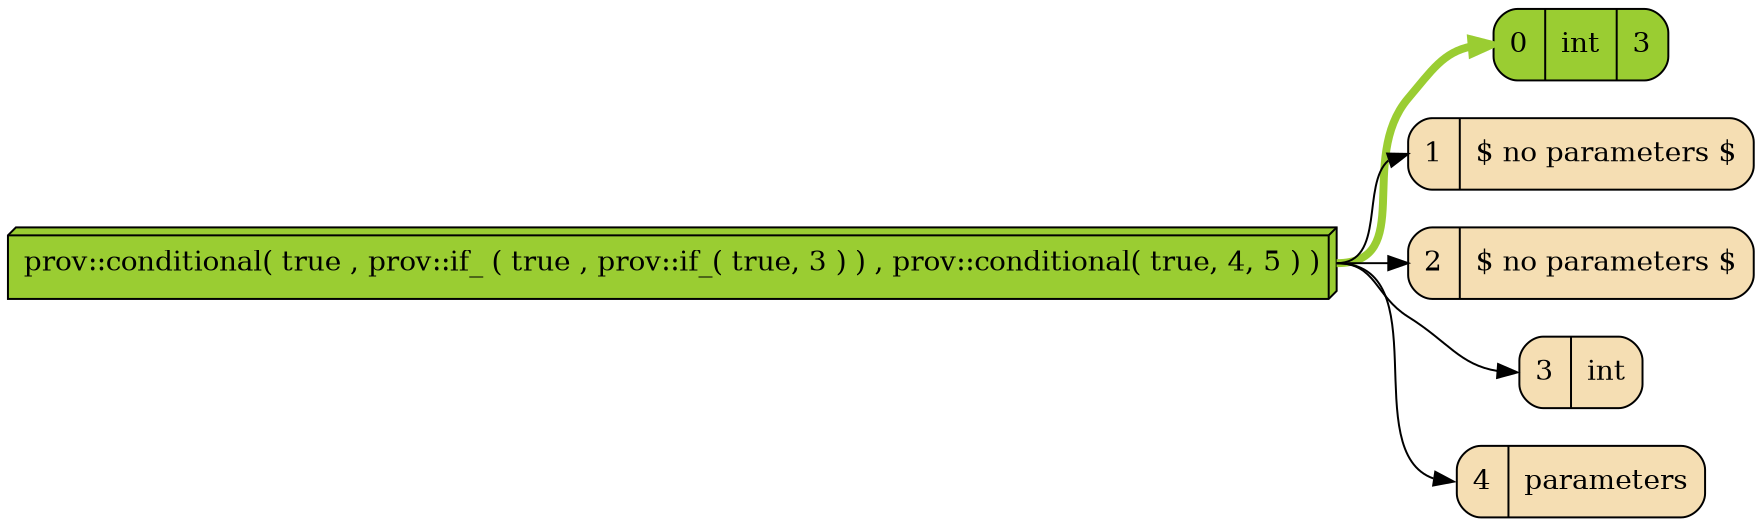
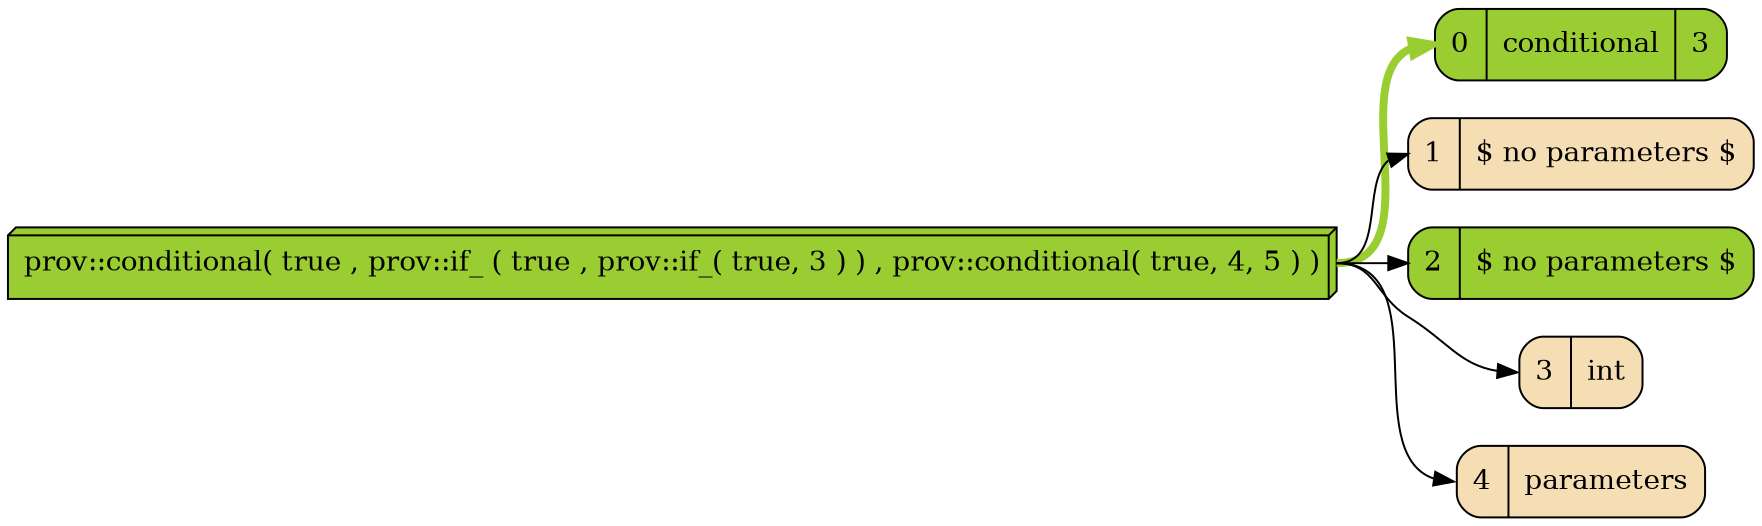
(1581, 44) -> (1581, 44)
(1581, 263) -> (1581, 263)
